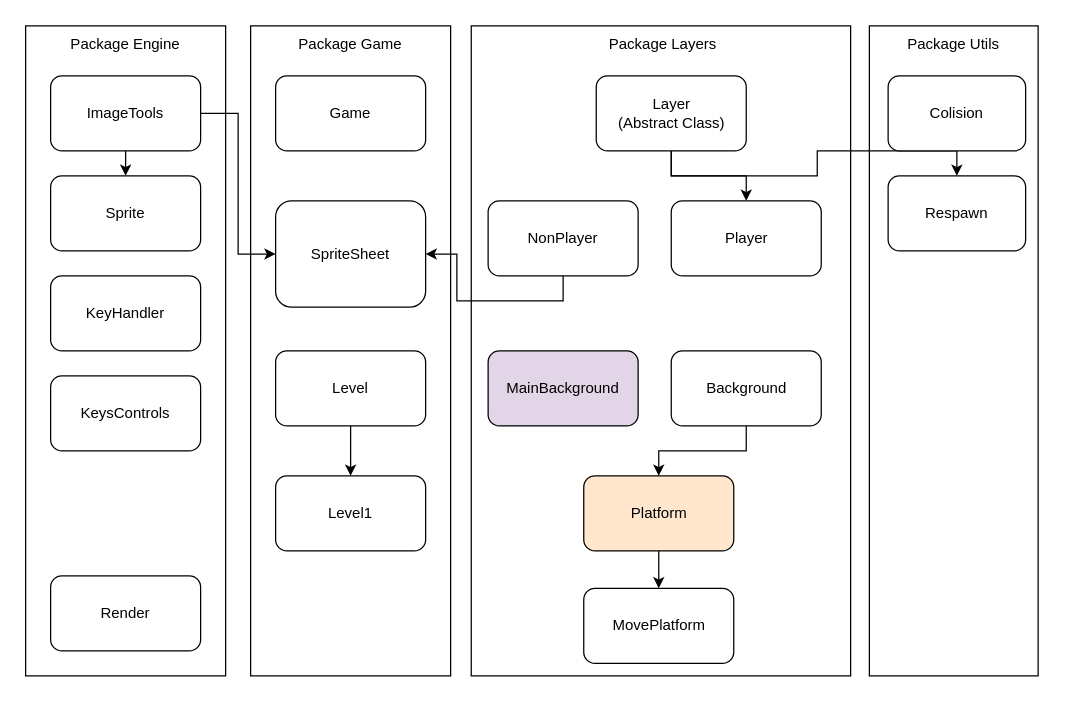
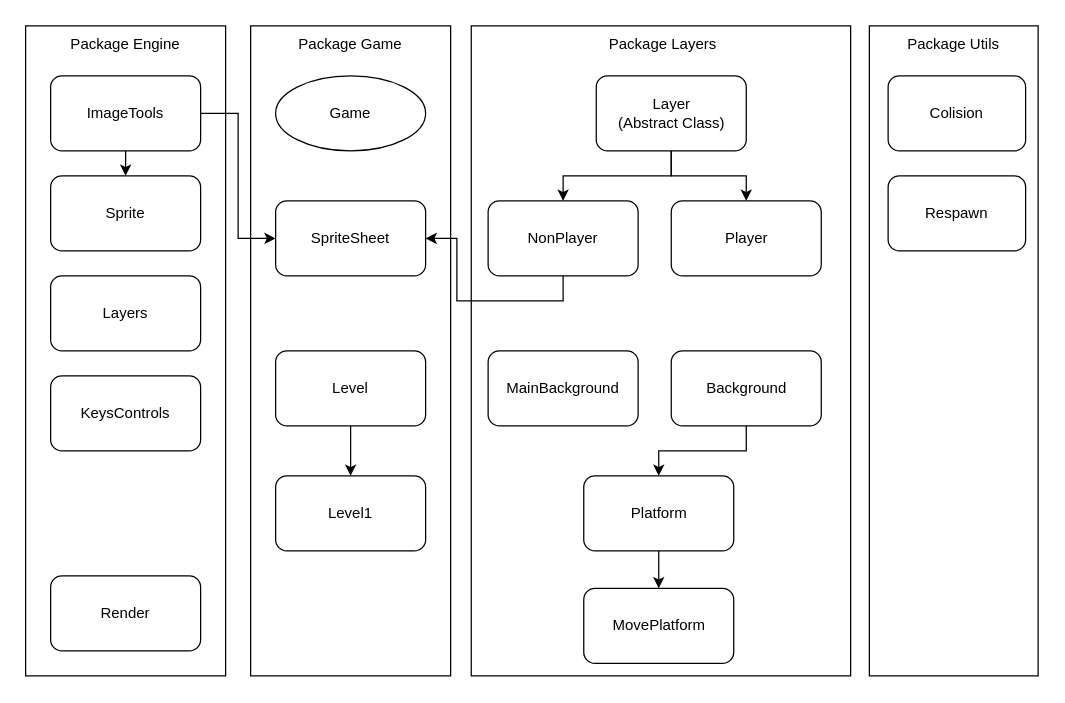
(351, 113) -> (351, 113)
(817, 158) -> (608, 176)
(351, 254) -> (351, 238)
(126, 313) -> (126, 313)
(563, 388) -> (563, 388)
(659, 513) -> (659, 513)
